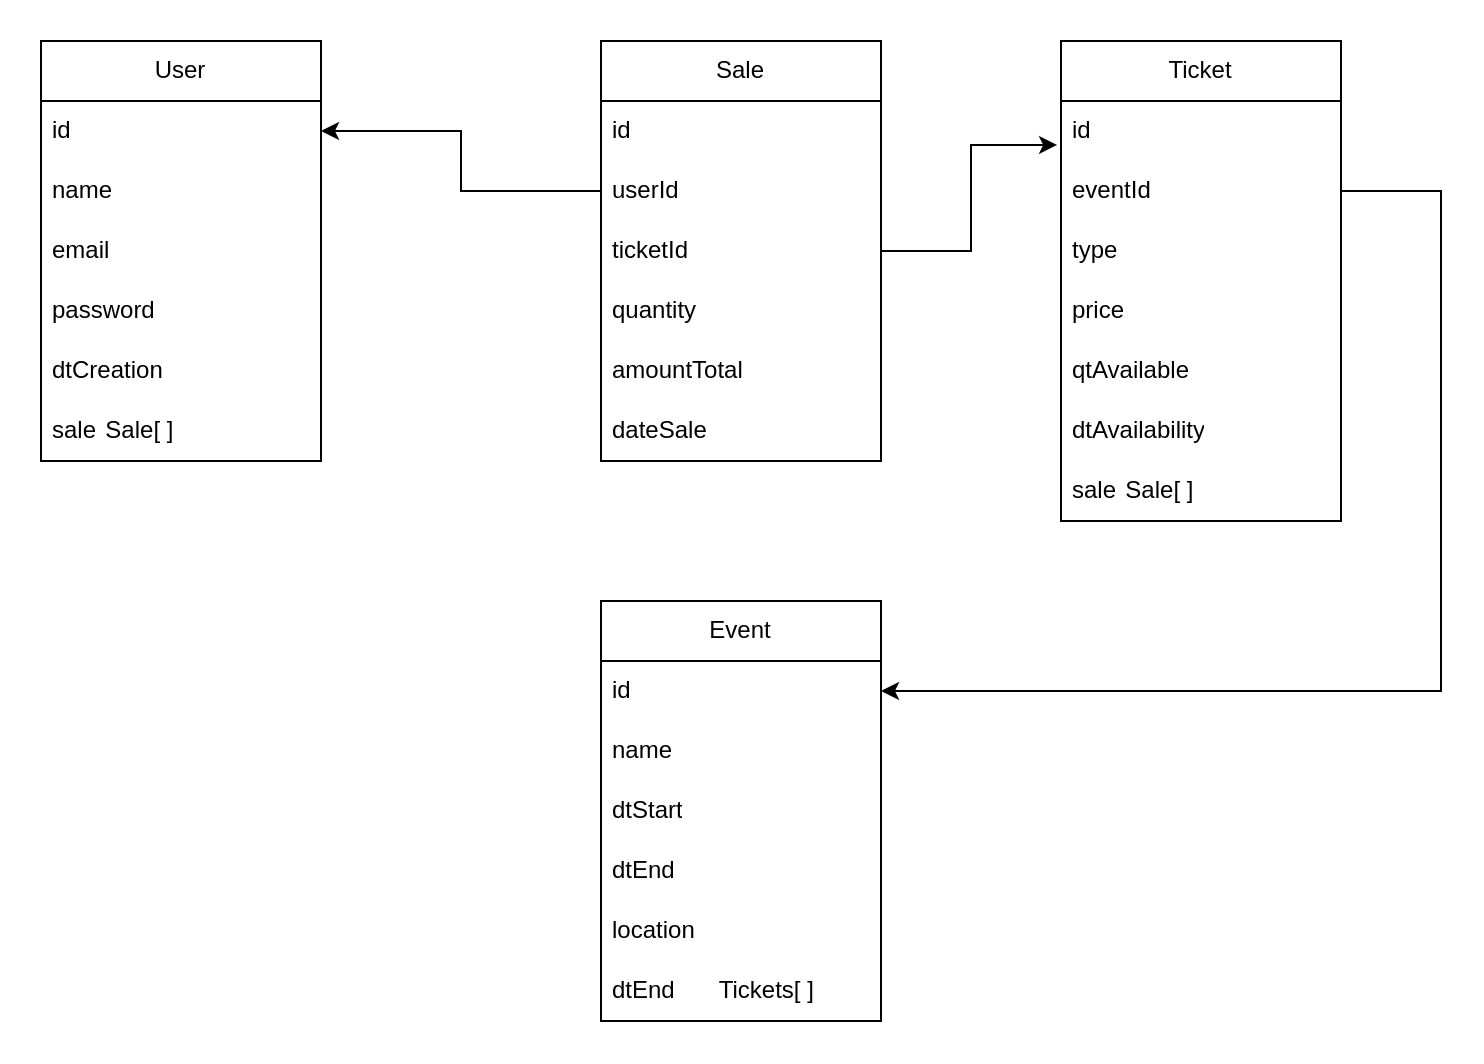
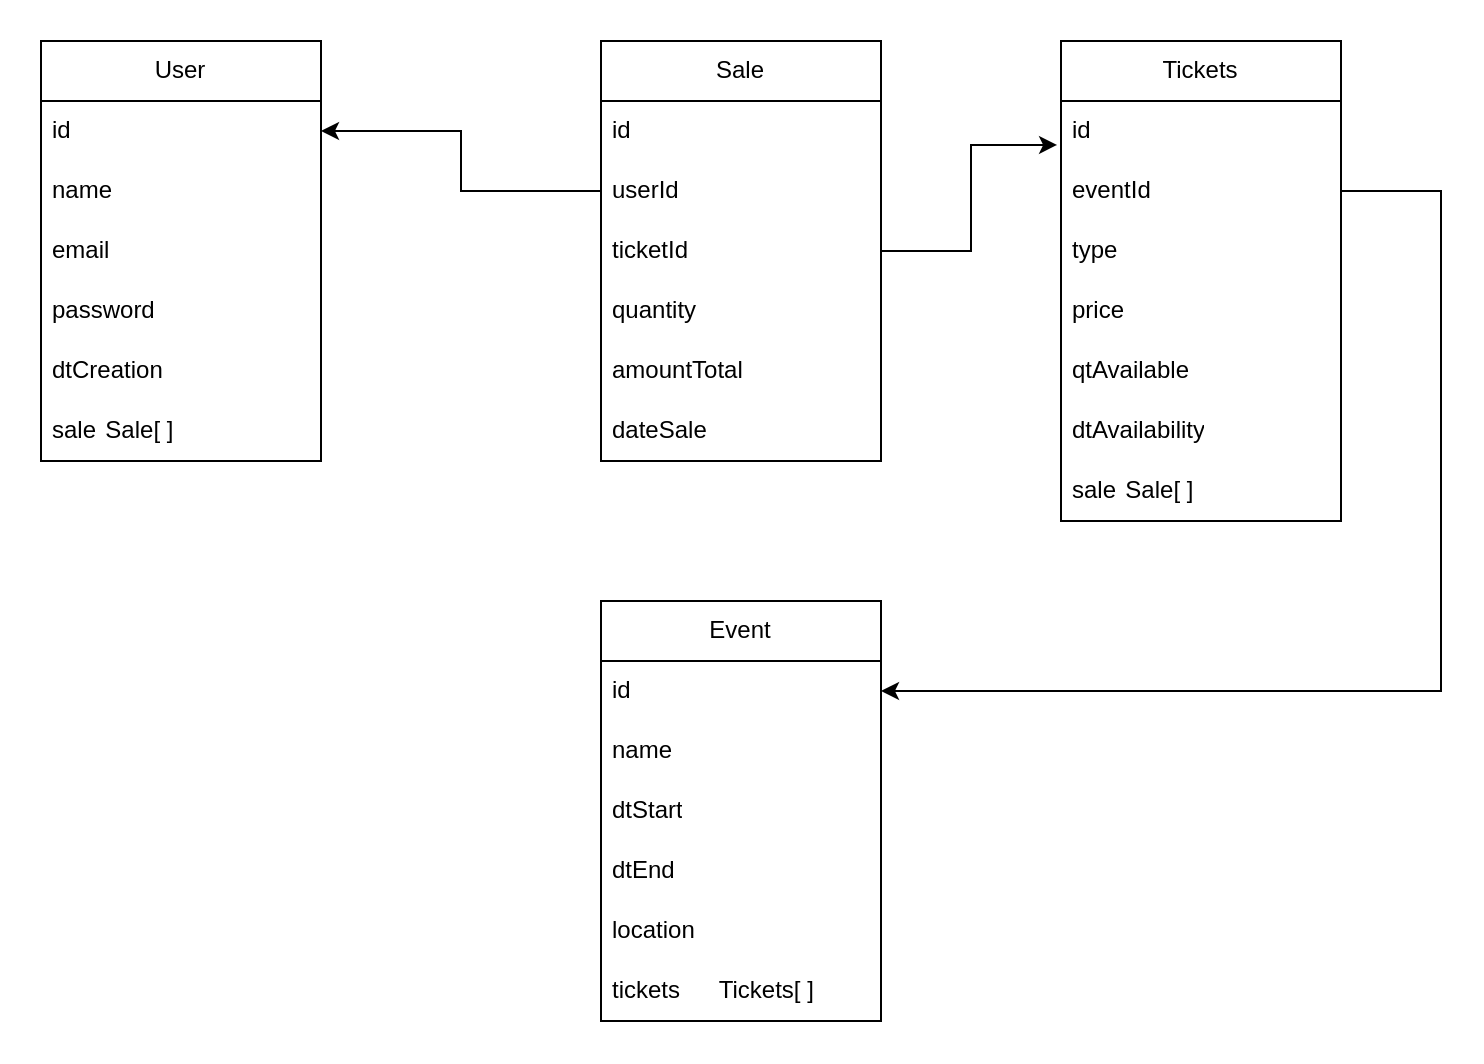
(1201, 71) -> (1201, 71)
(714, 991) -> (725, 991)
